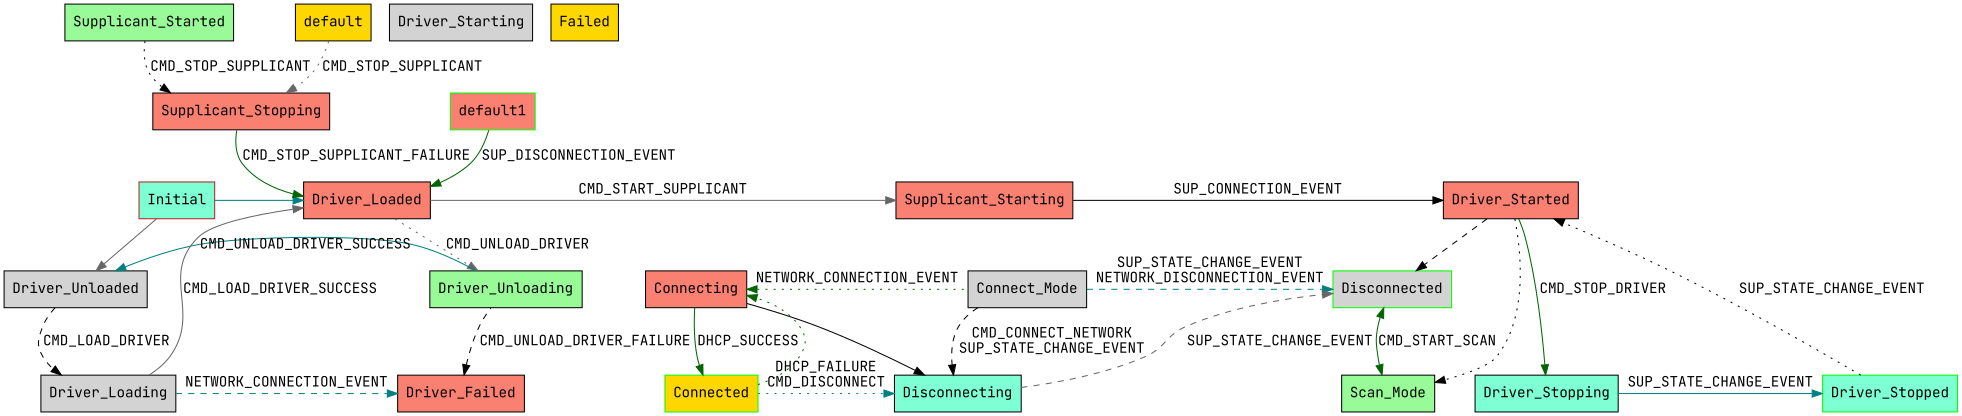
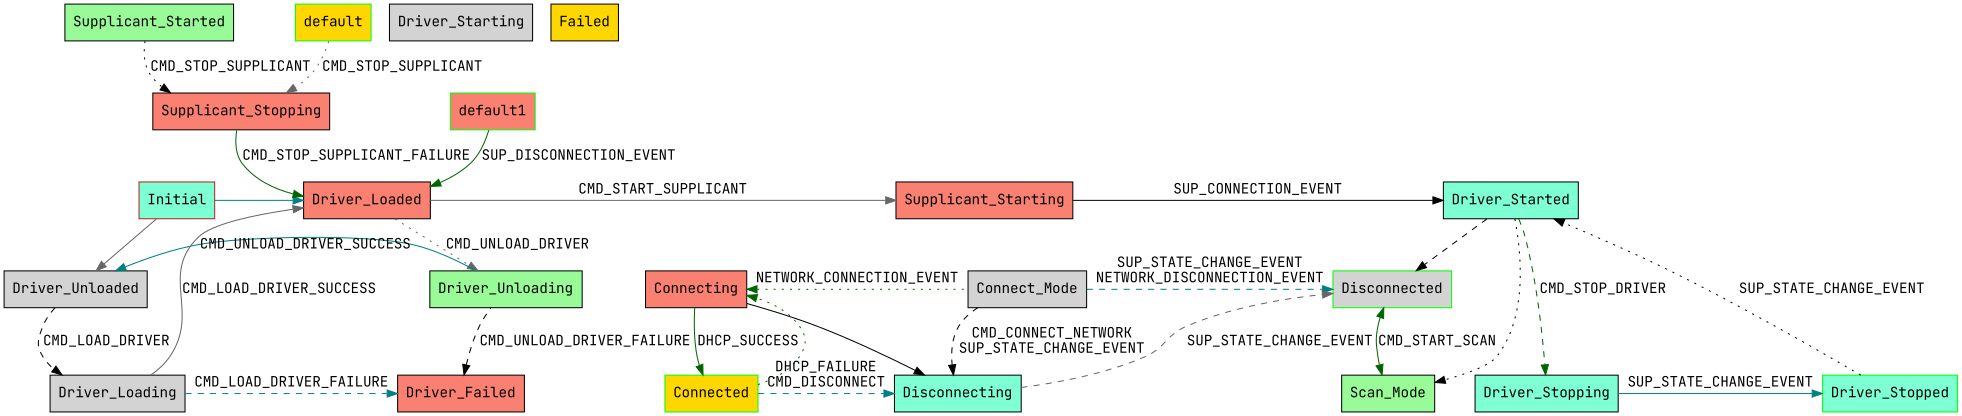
(333, 22) -> (333, 22)
(1511, 200) -> (1511, 200)
(1536, 291) -> (1536, 291)
(287, 383) -> (291, 383)
(821, 394) -> (821, 394)
